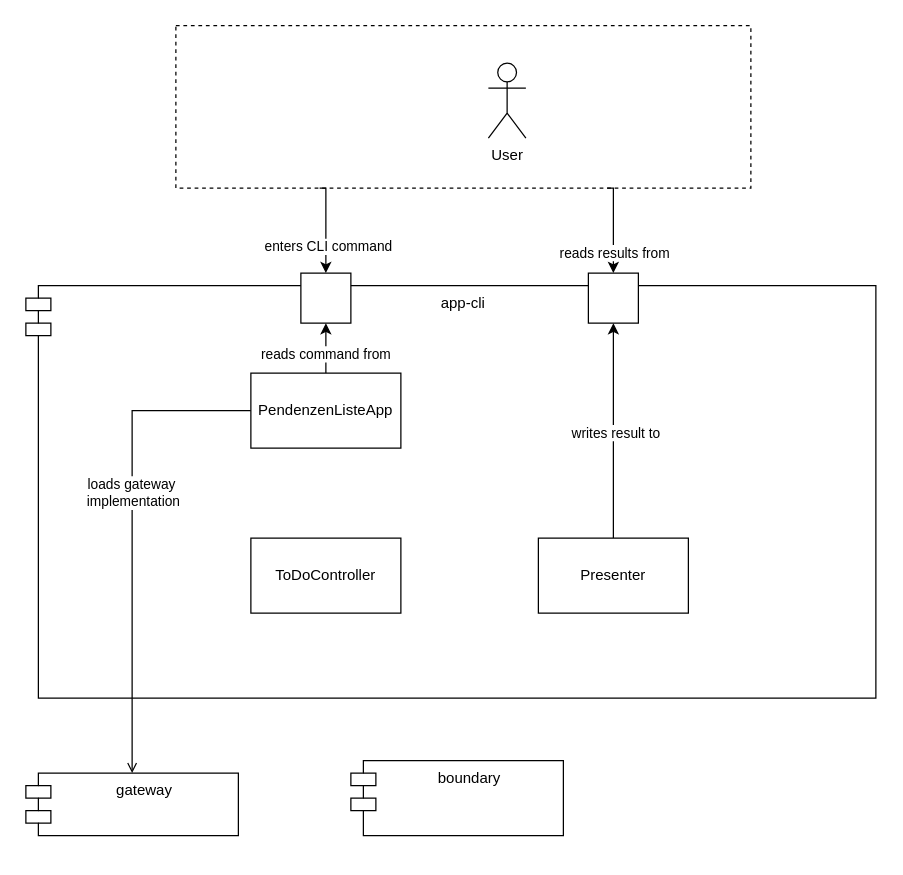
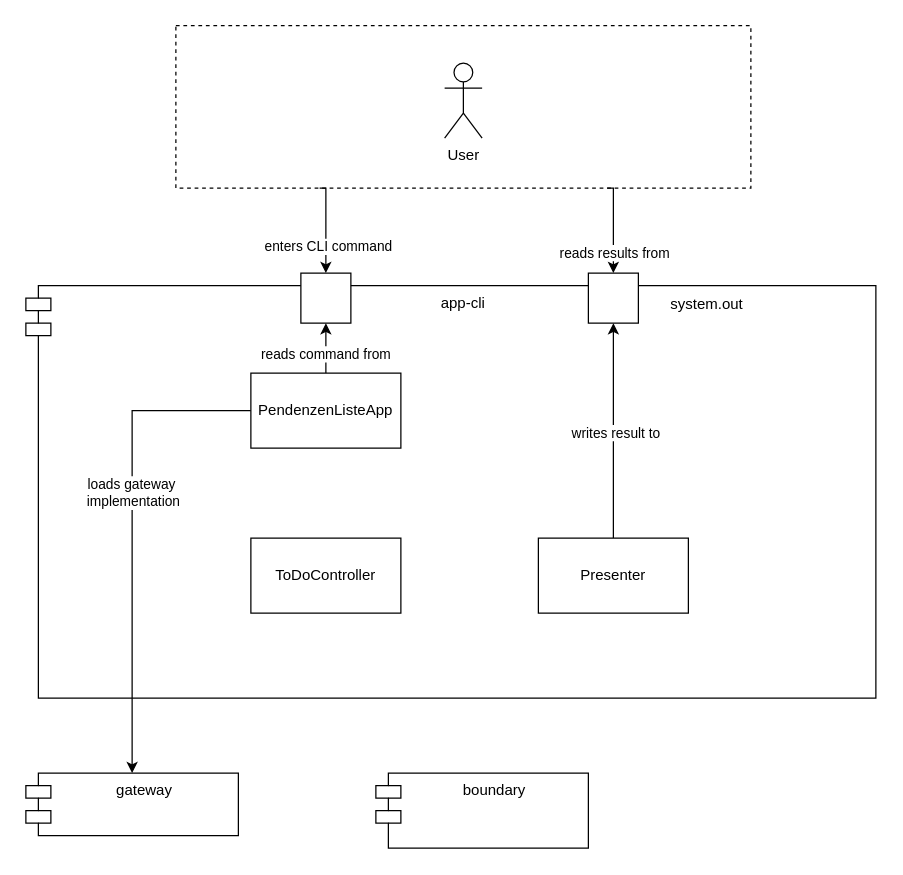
(507, 101) -> (463, 101)
none -> (707, 304)
(132, 765) -> (132, 763)
(457, 798) -> (482, 811)
